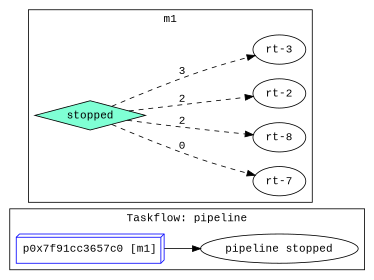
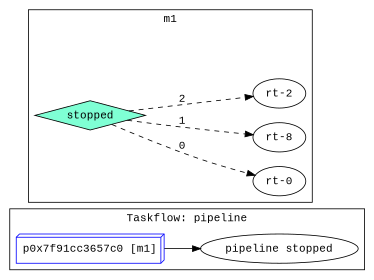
(279, 50) -> none
(182, 121) -> (182, 121)
(279, 181) -> (279, 181)
